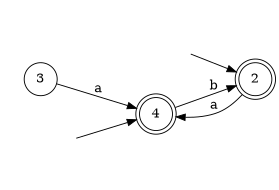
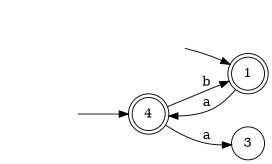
(255, 79) -> (248, 74)
(92, 95) -> (193, 139)
